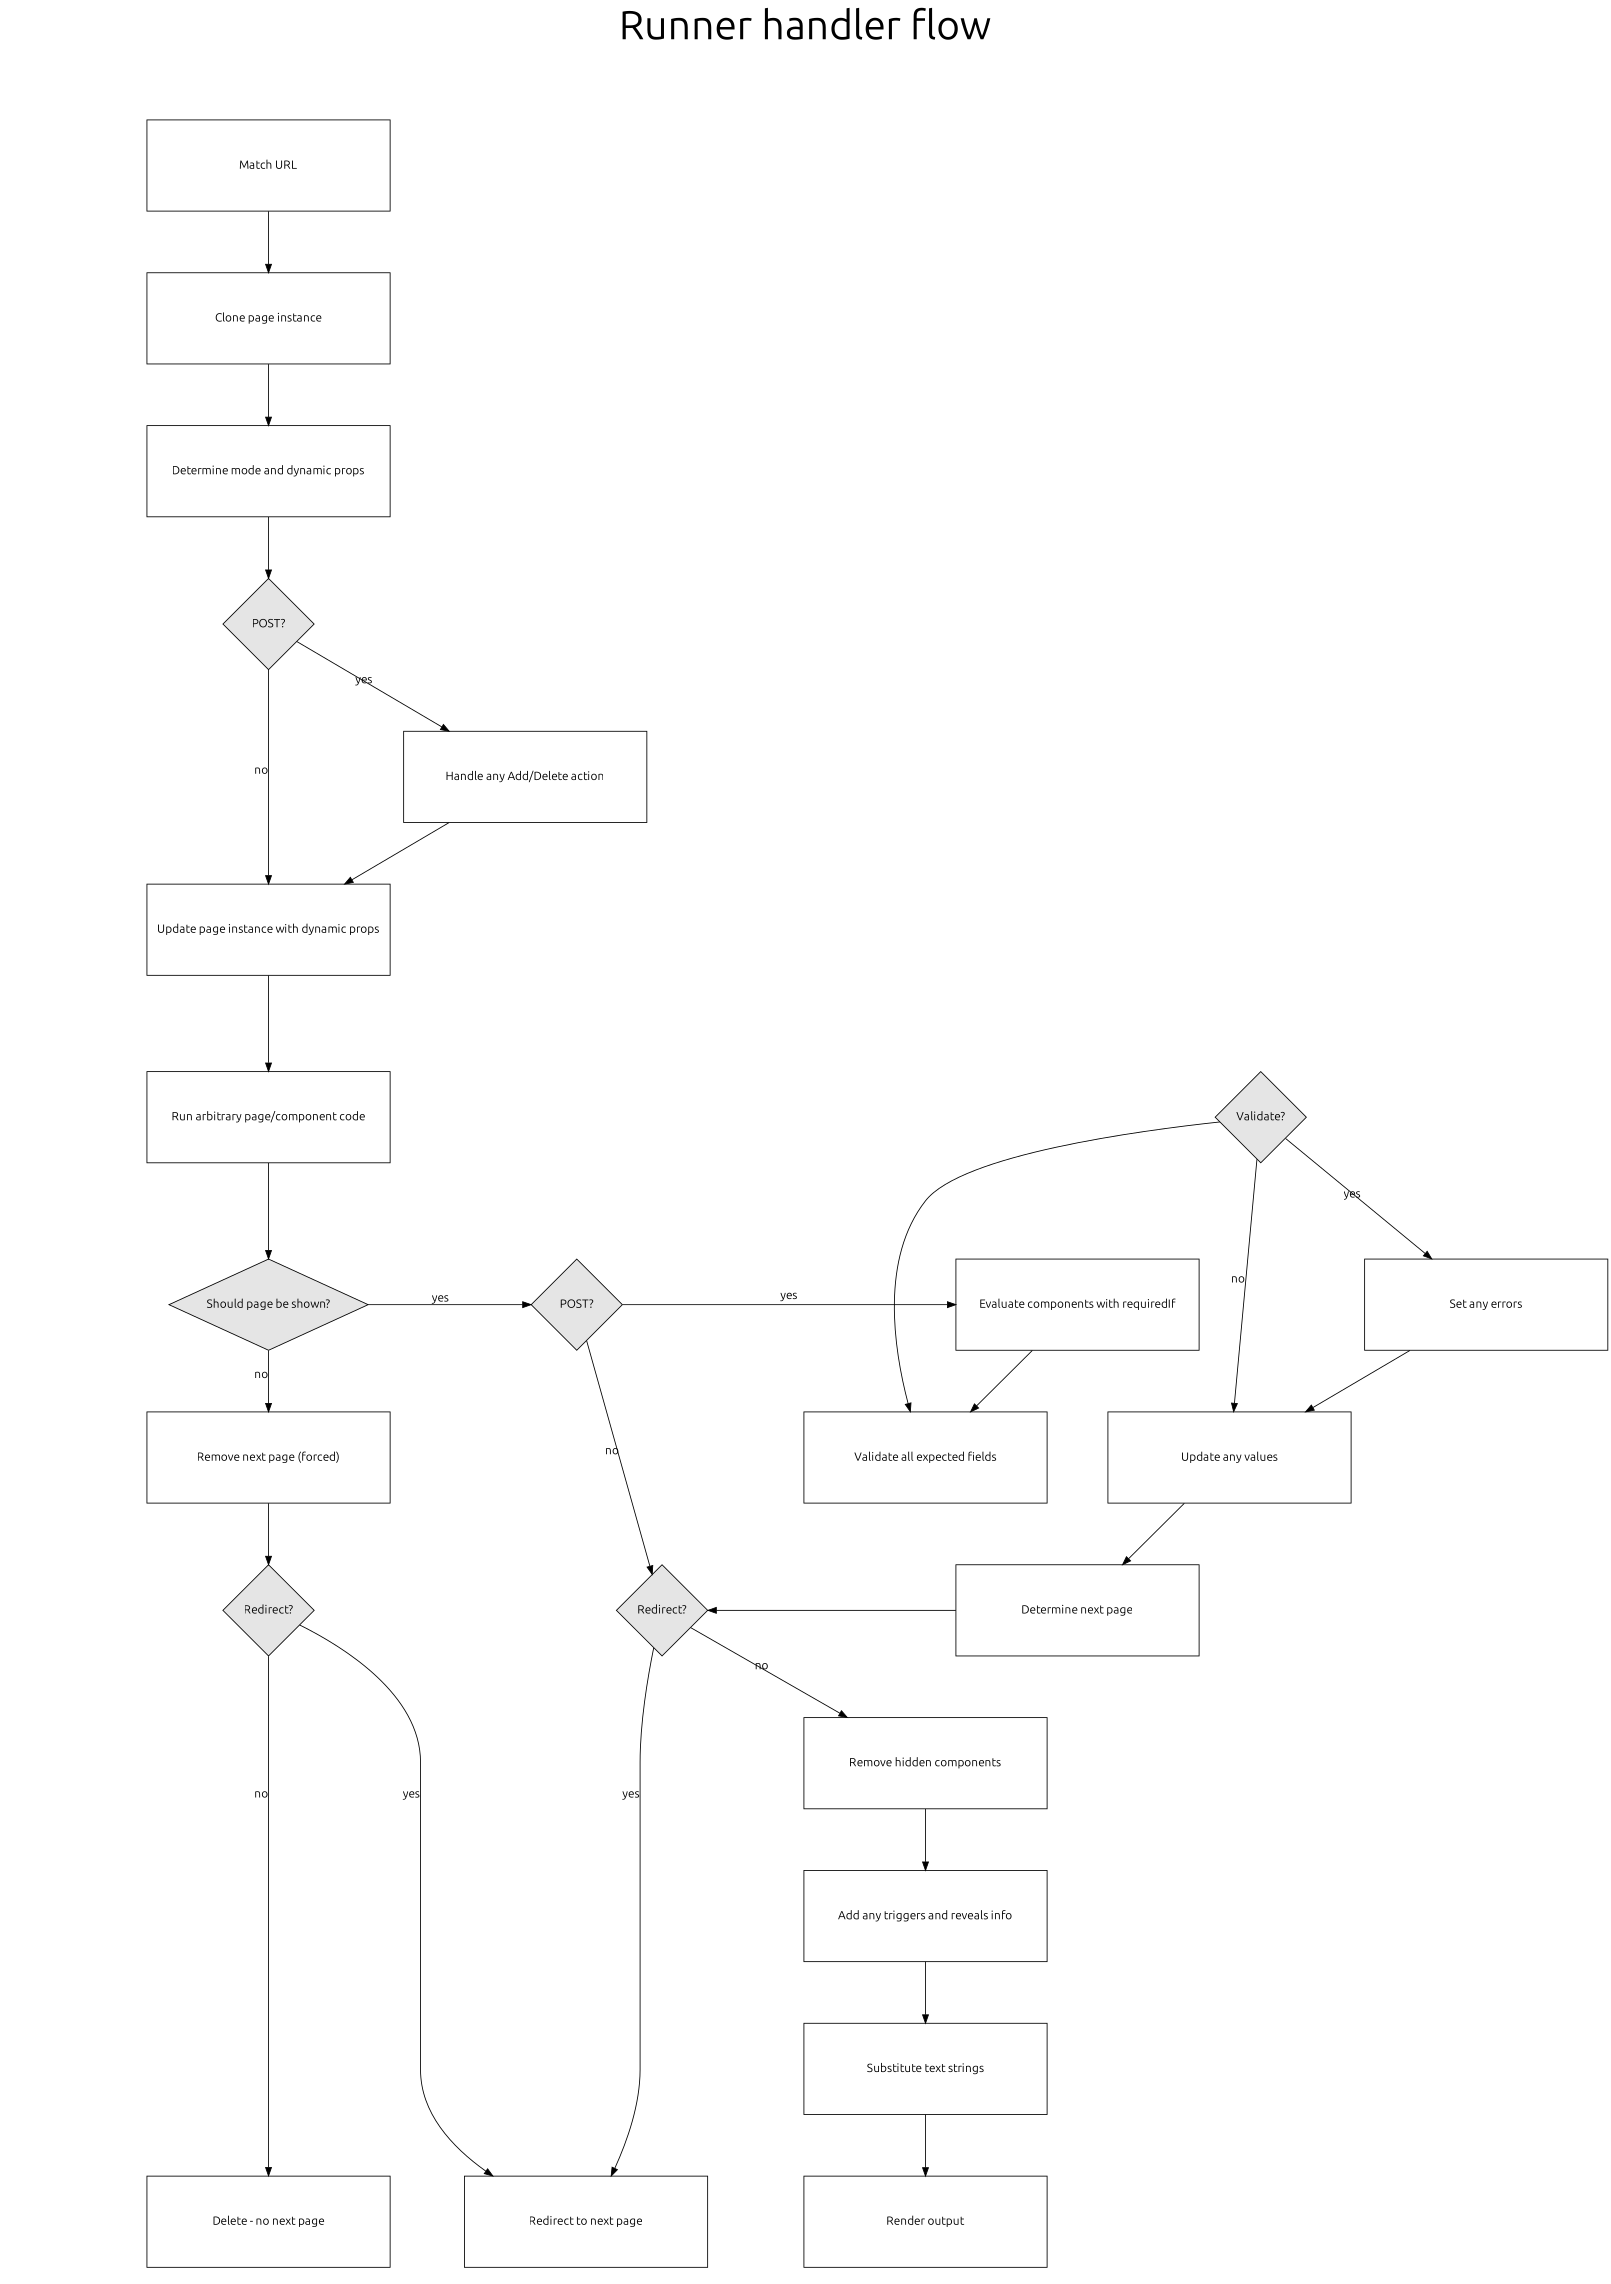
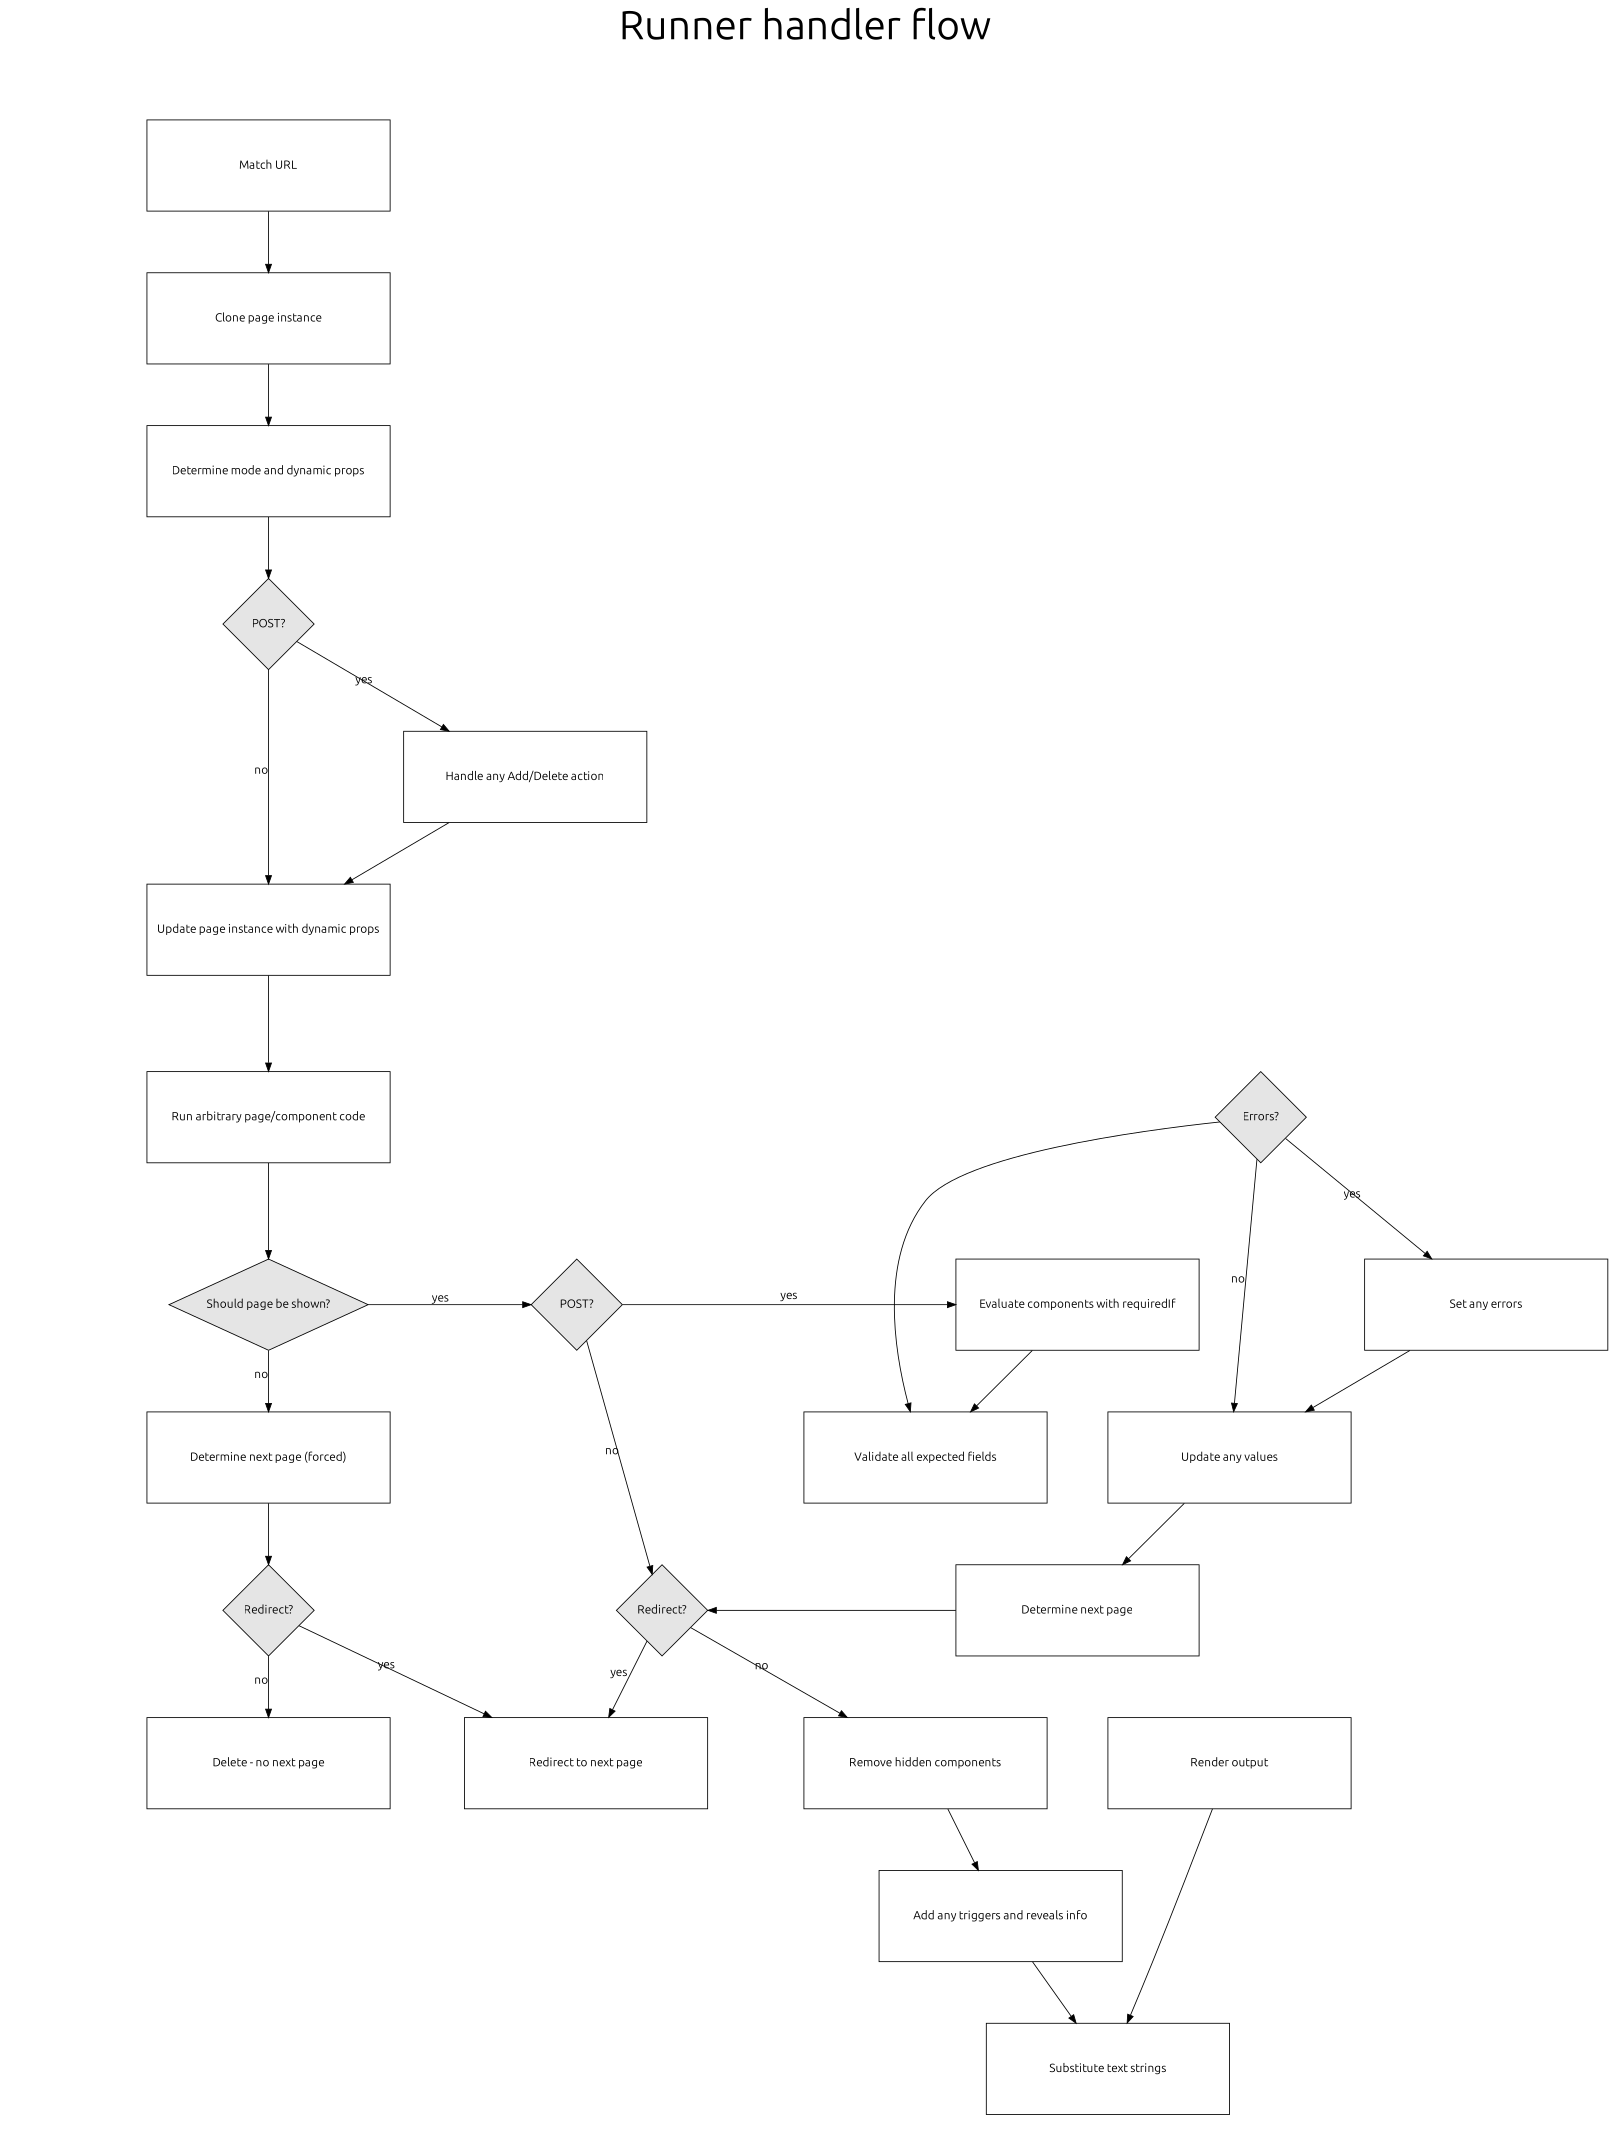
(1261, 1117) -> (1261, 1117)
(269, 1458) -> (269, 1458)
(926, 2141) -> (1172, 1912)
